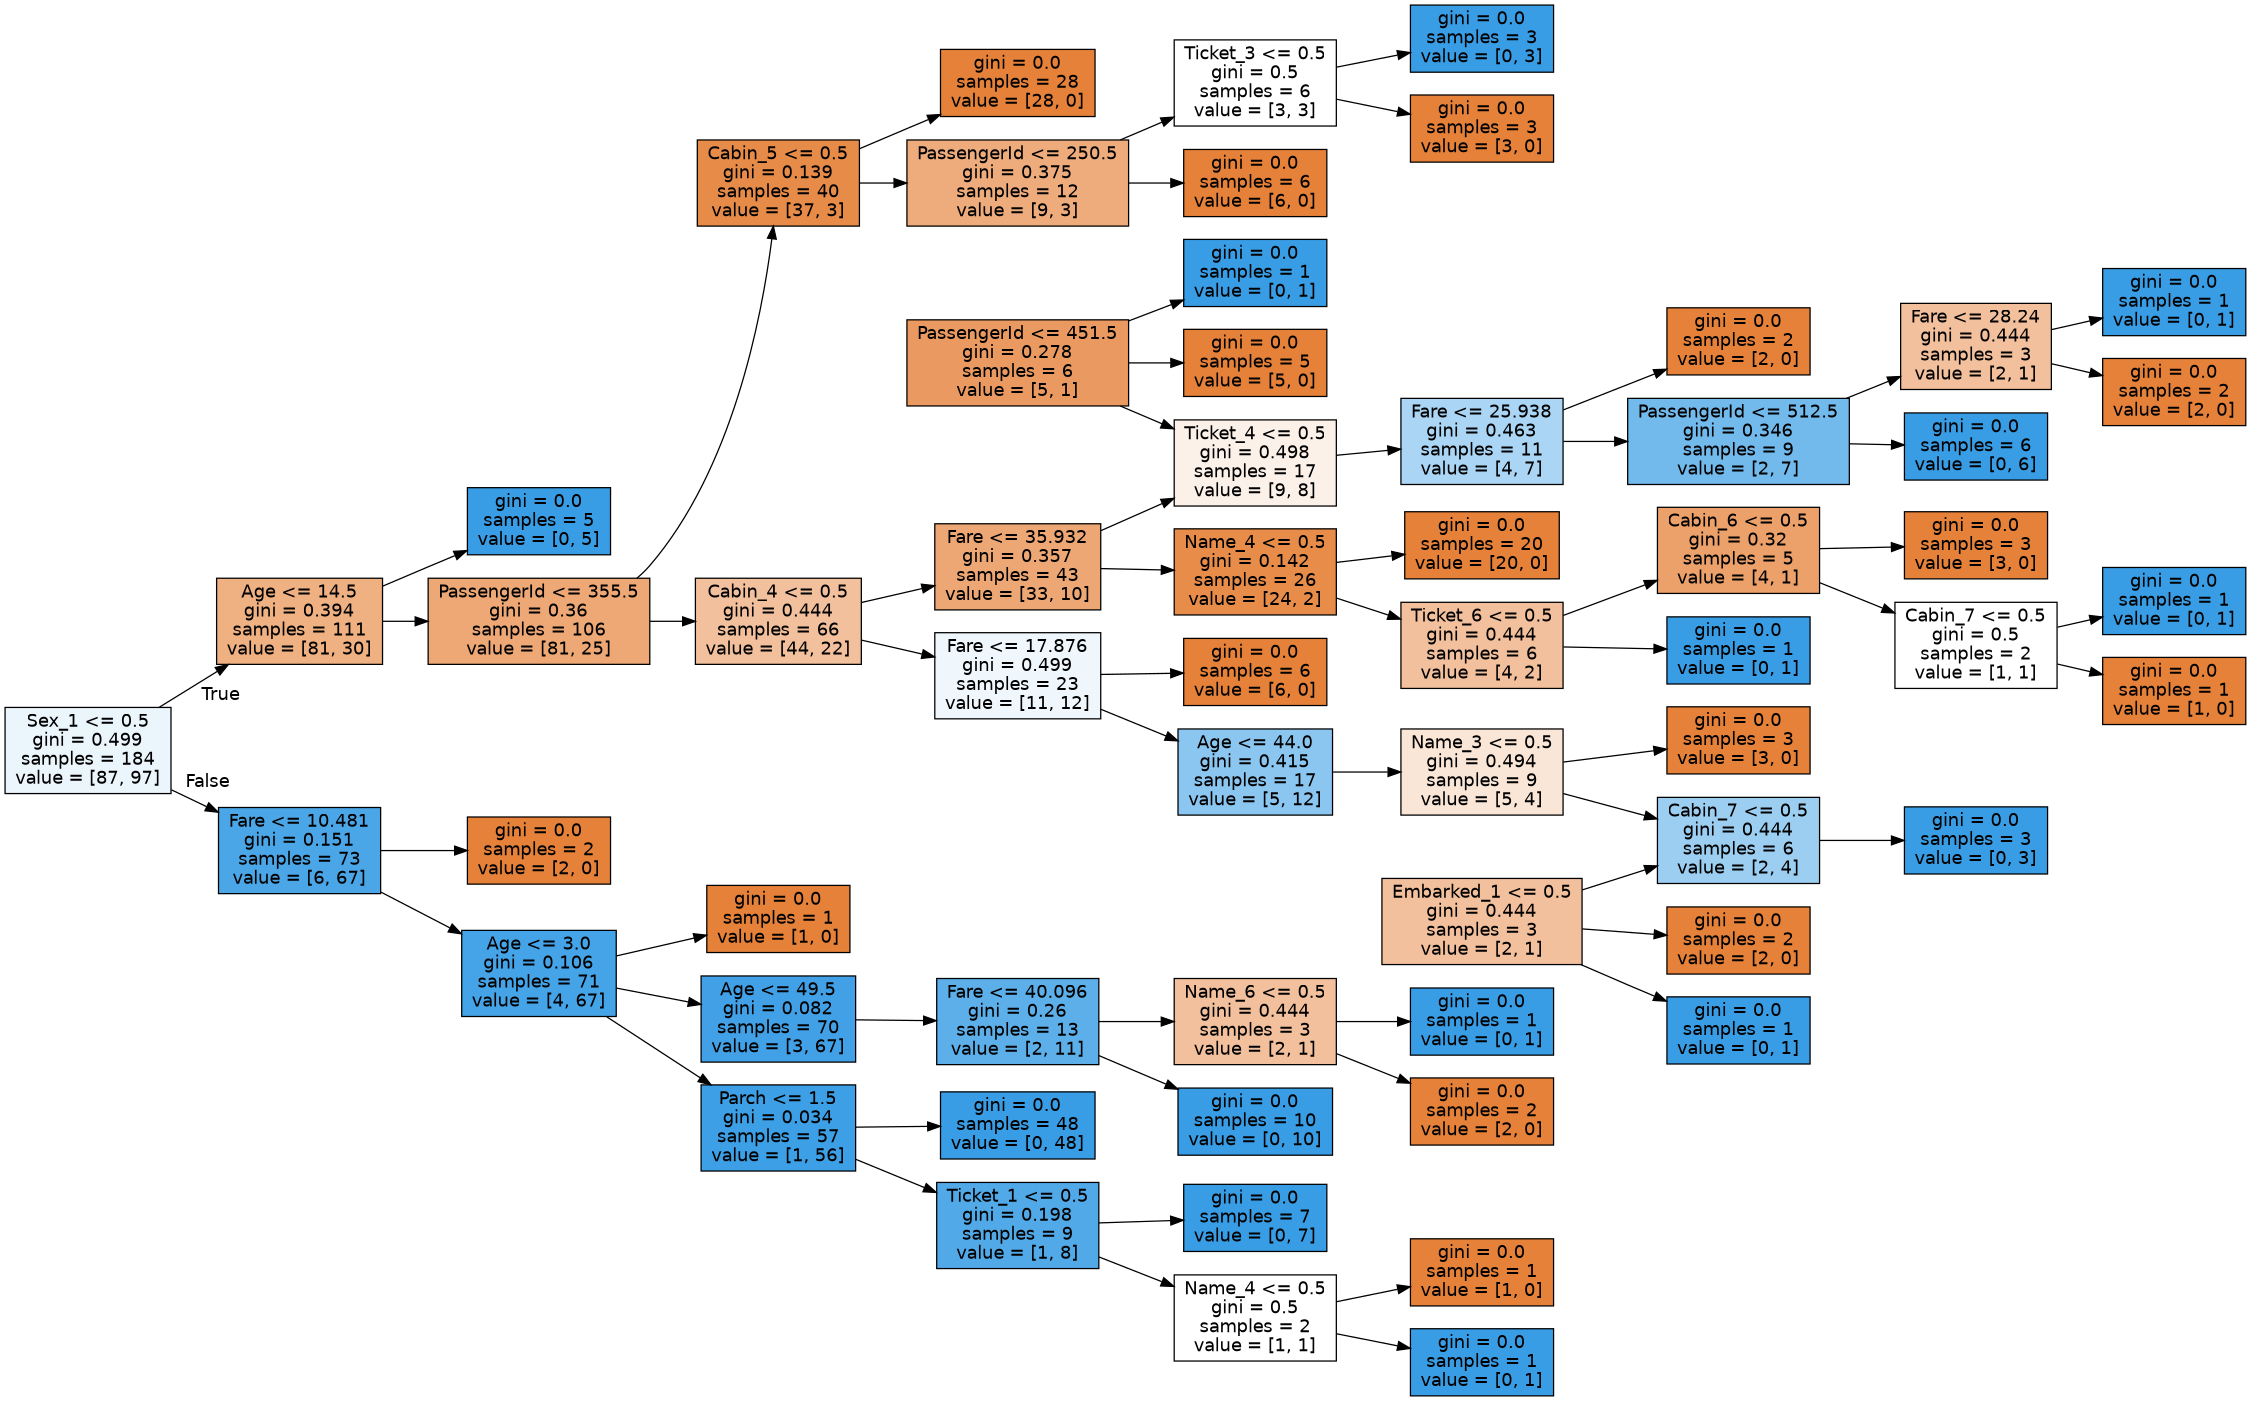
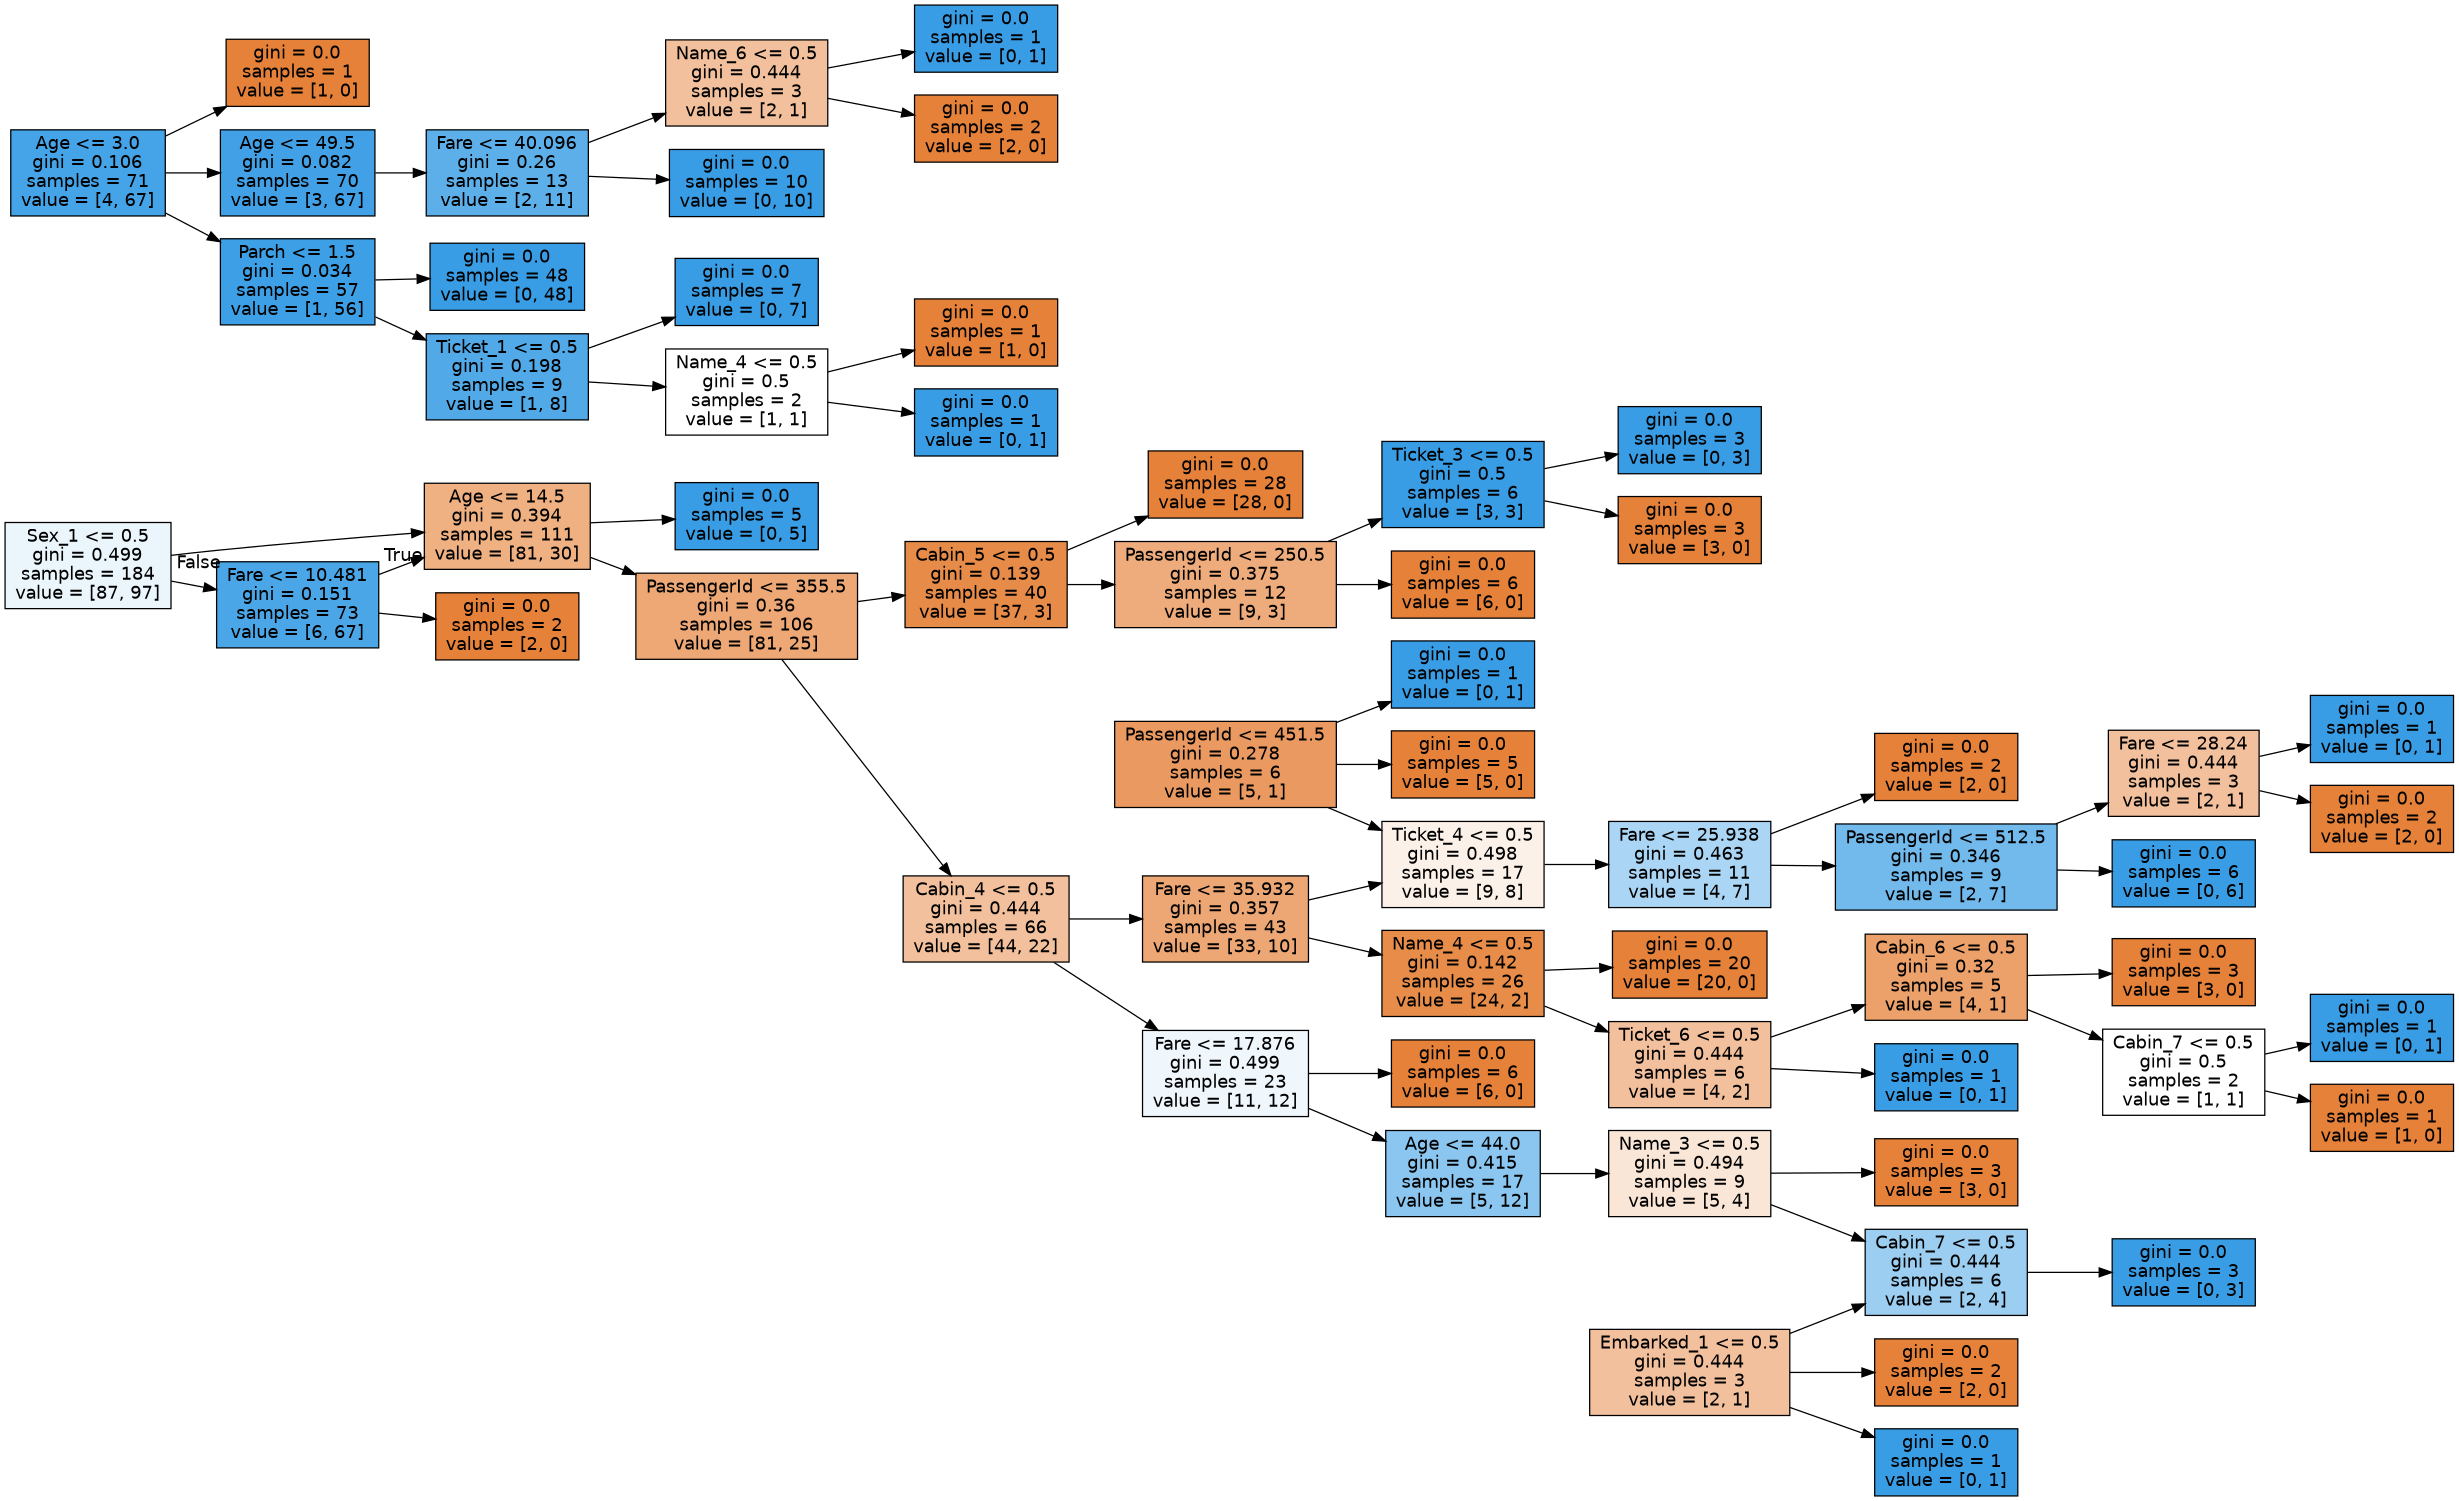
(1255, 83) -> (1463, 484)
(415, 910) -> (396, 568)
